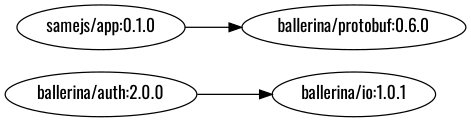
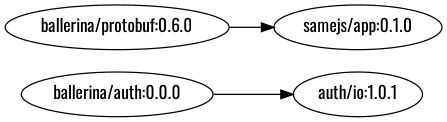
(207, 27) -> (245, 27)
(101, 94) -> (117, 94)
(354, 94) -> (358, 94)
